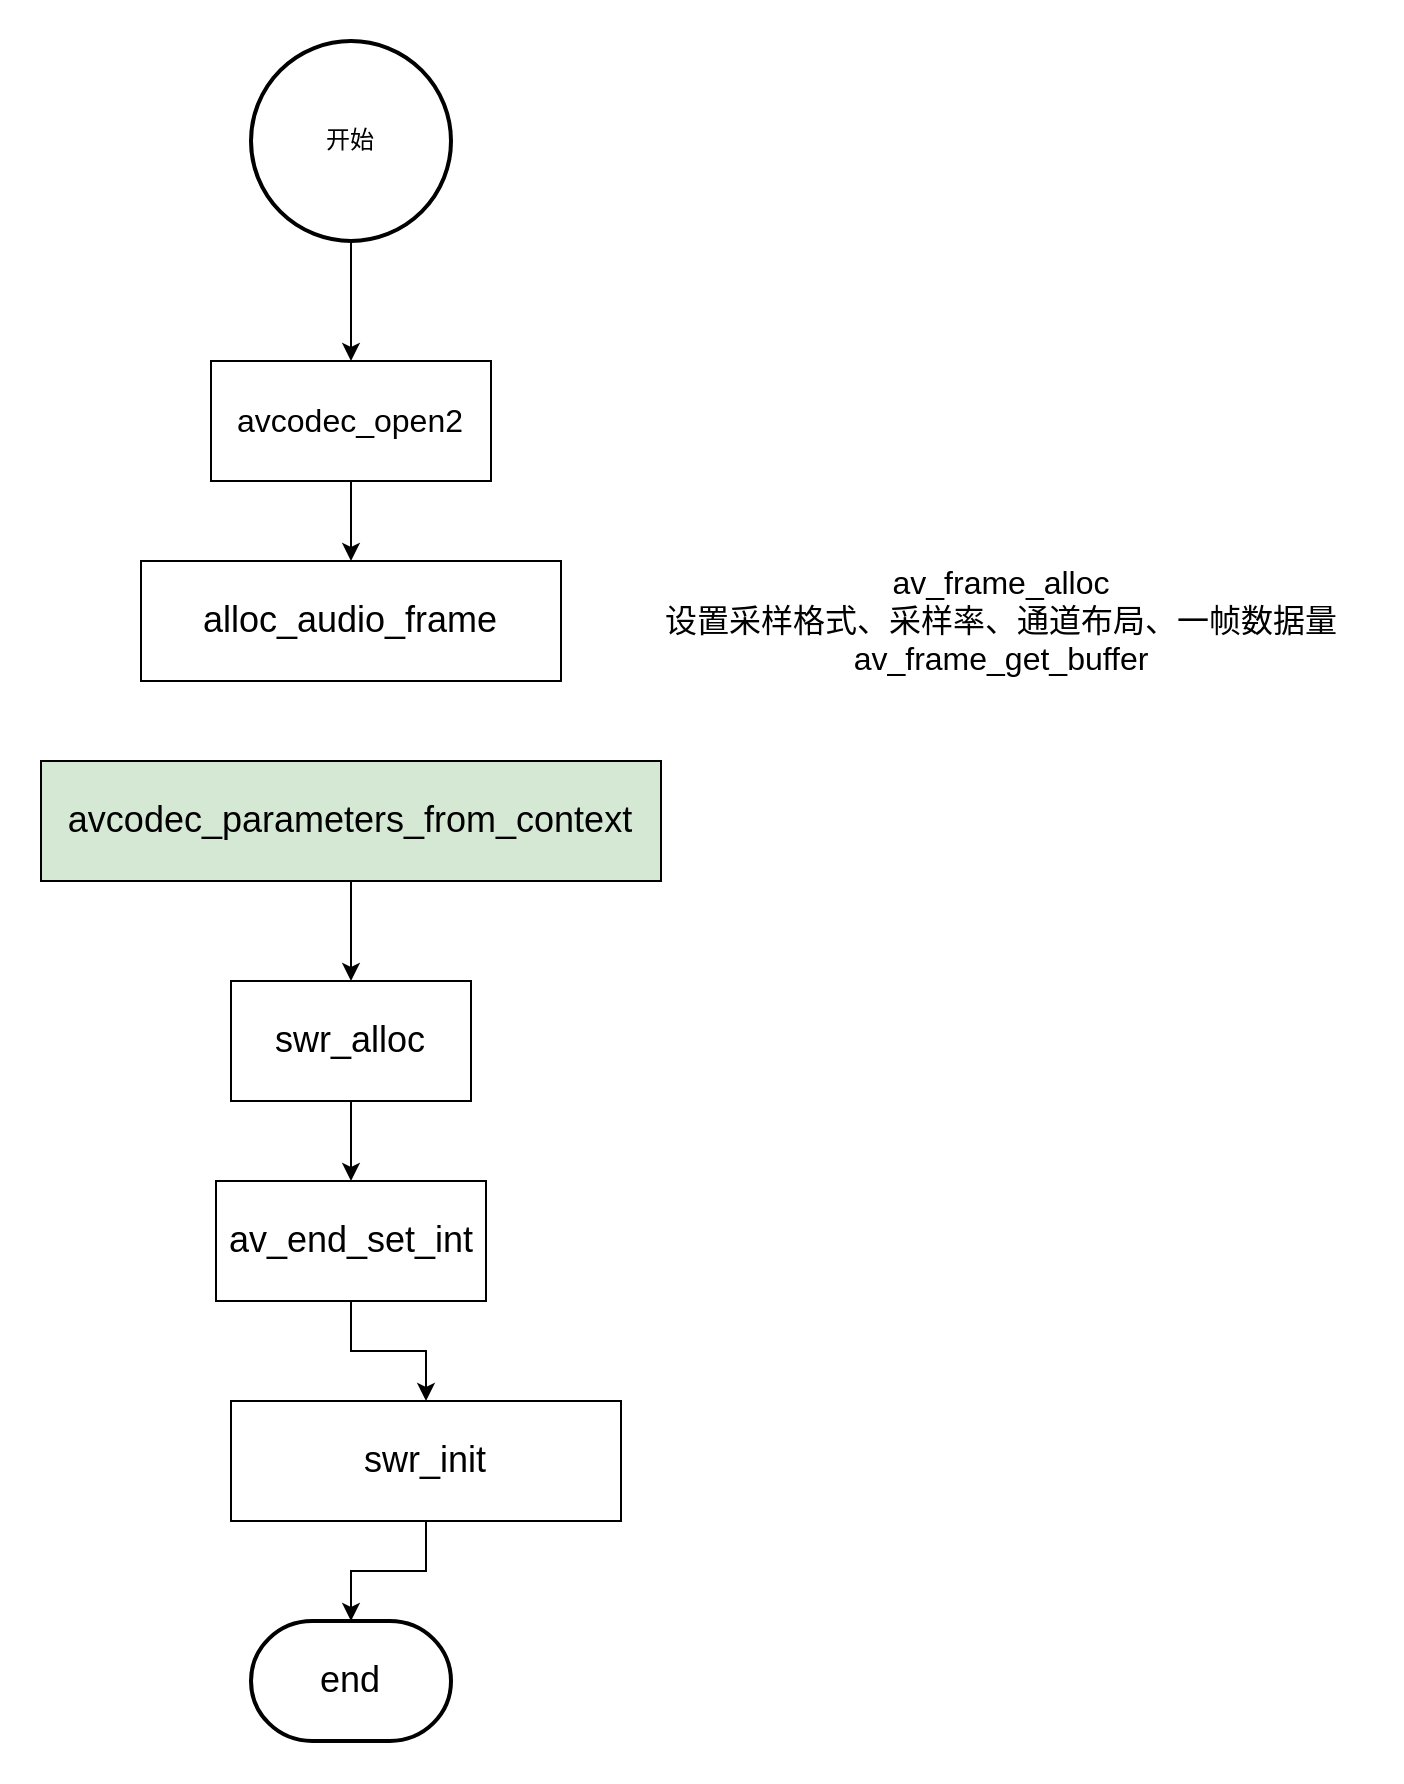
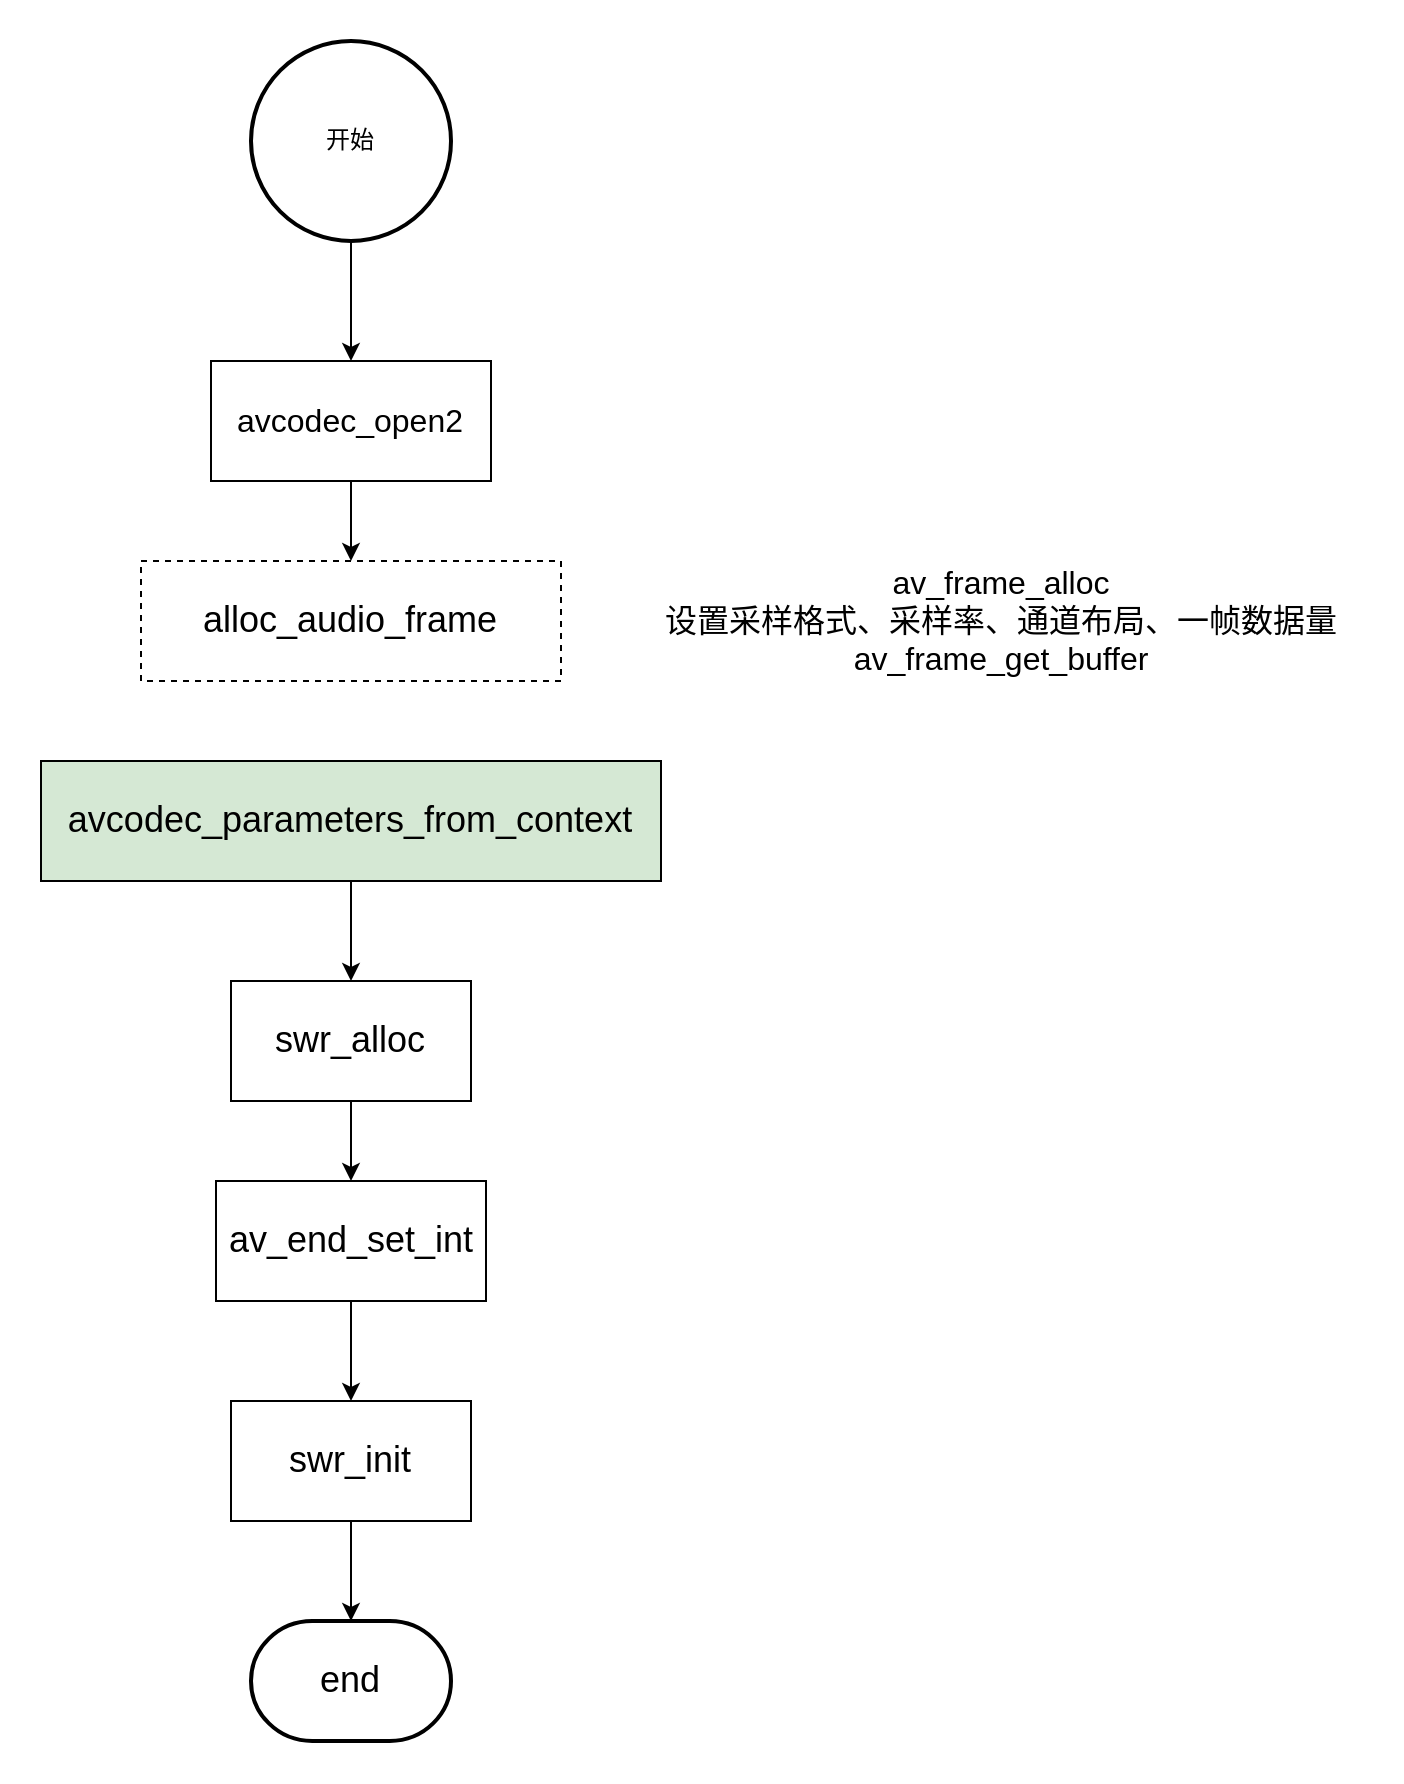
(351, 621) -> (351, 621)
(426, 1461) -> (351, 1461)
